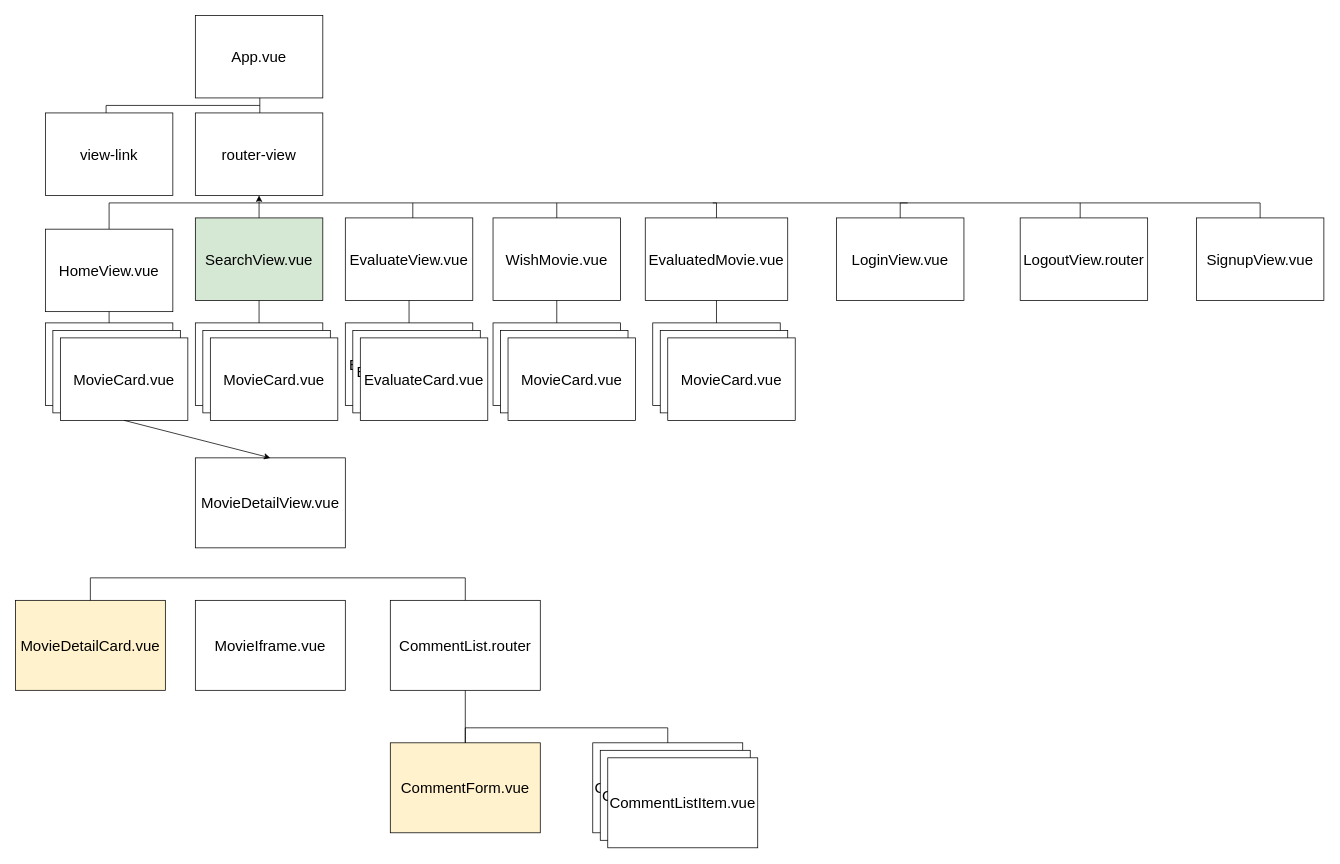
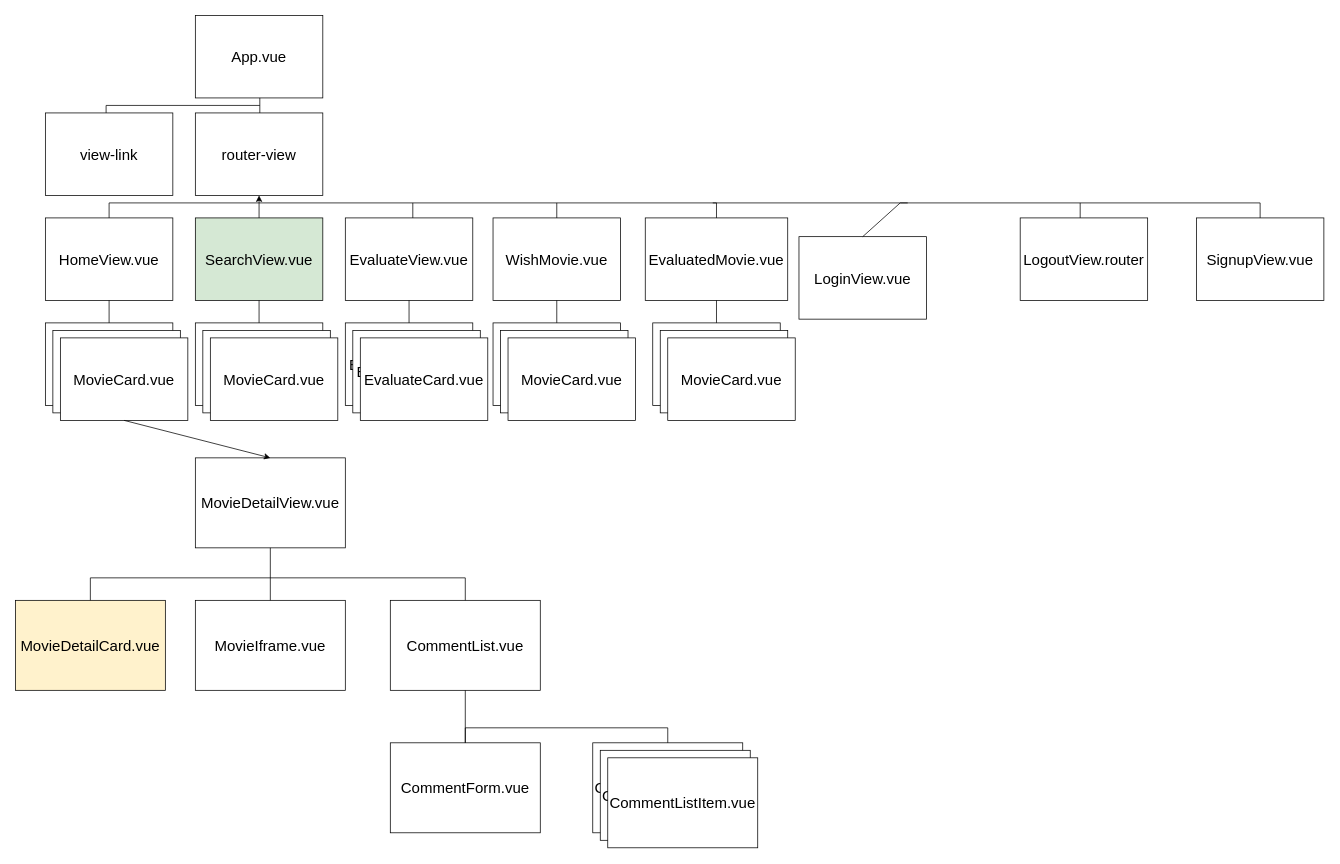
(900, 259) -> (863, 278)
(109, 270) -> (109, 259)
none -> (270, 574)
(465, 645) -> (465, 645)
(465, 788) -> (465, 788)
